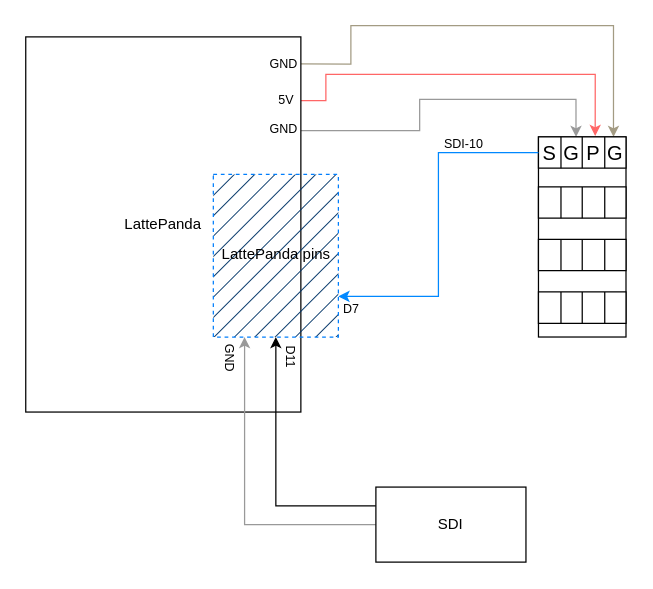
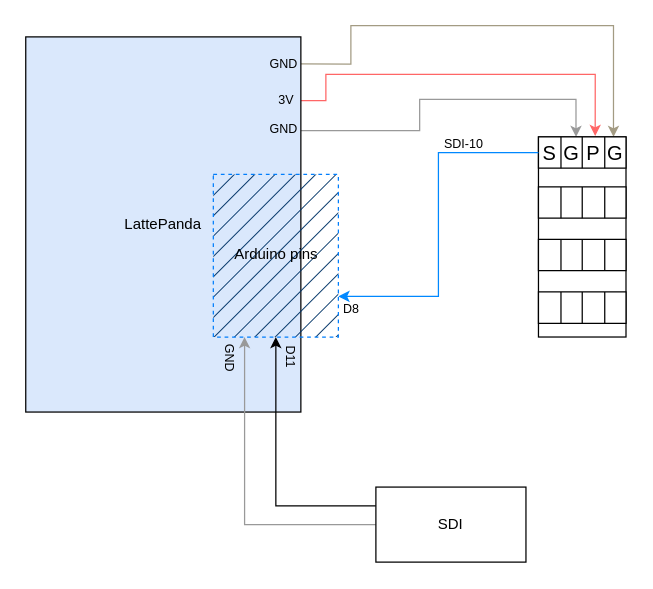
(286, 99) -> (286, 99)
(163, 224) -> (163, 224)
(276, 249) -> (276, 249)
(351, 308) -> (351, 308)
